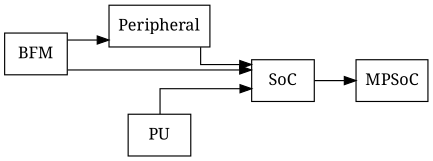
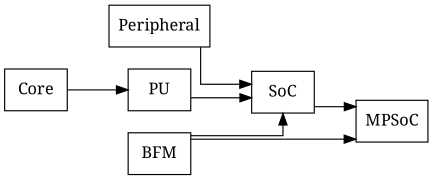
(82, 40) -> (291, 139)
none -> (36, 90)
